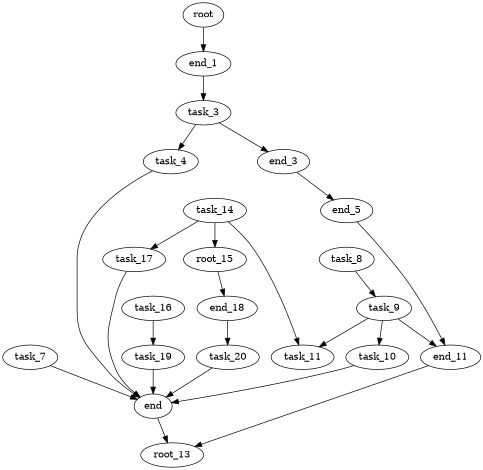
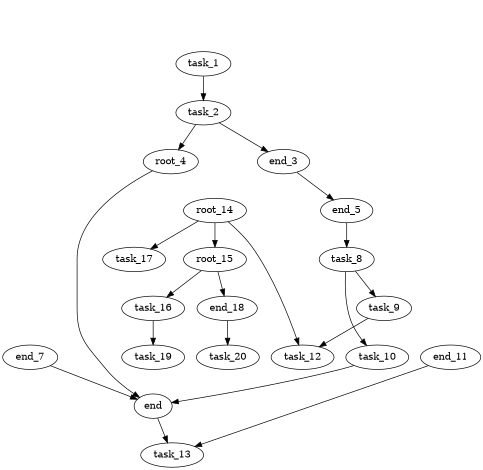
(203, 15) -> none
(203, 64) -> (203, 64)
(203, 113) -> (203, 113)
(171, 162) -> (171, 162)
(215, 211) -> (215, 211)
(404, 277) -> (347, 232)
none -> (187, 282)
(381, 329) -> (347, 308)
(414, 331) -> none
(108, 335) -> none
(30, 357) -> (30, 357)
(303, 357) -> (303, 357)
(153, 378) -> none
(192, 381) -> none
(172, 455) -> (172, 455)
